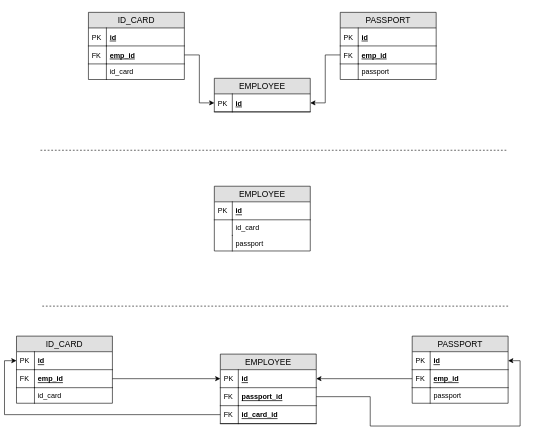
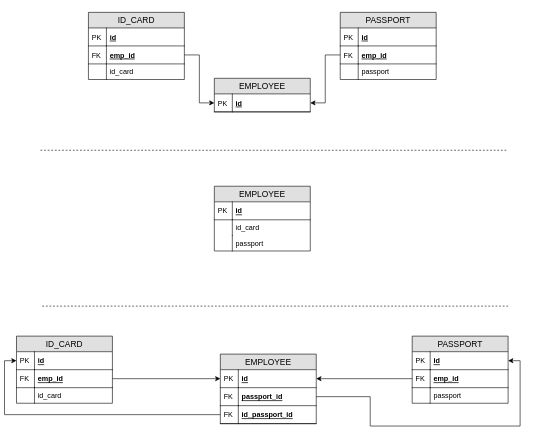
(260, 415) -> (268, 415)
